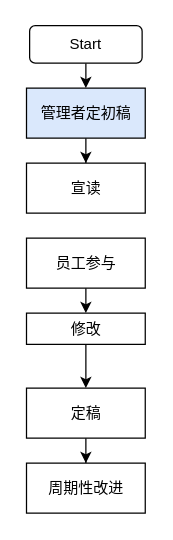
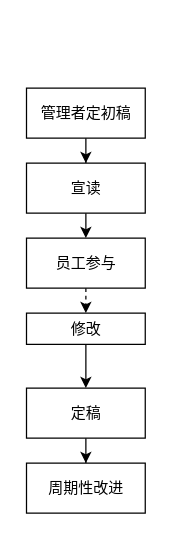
(86, 44) -> none
(86, 71) -> none
(86, 113) -> (86, 113)
none -> (86, 221)
(86, 297) -> (86, 297)
